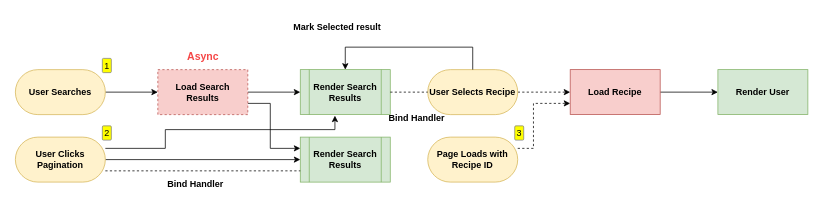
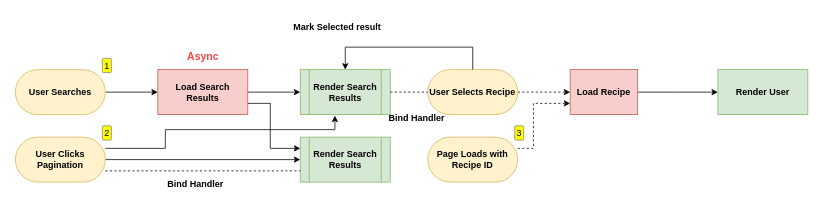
(203, 92) -> (203, 92)
(615, 92) -> (604, 92)
